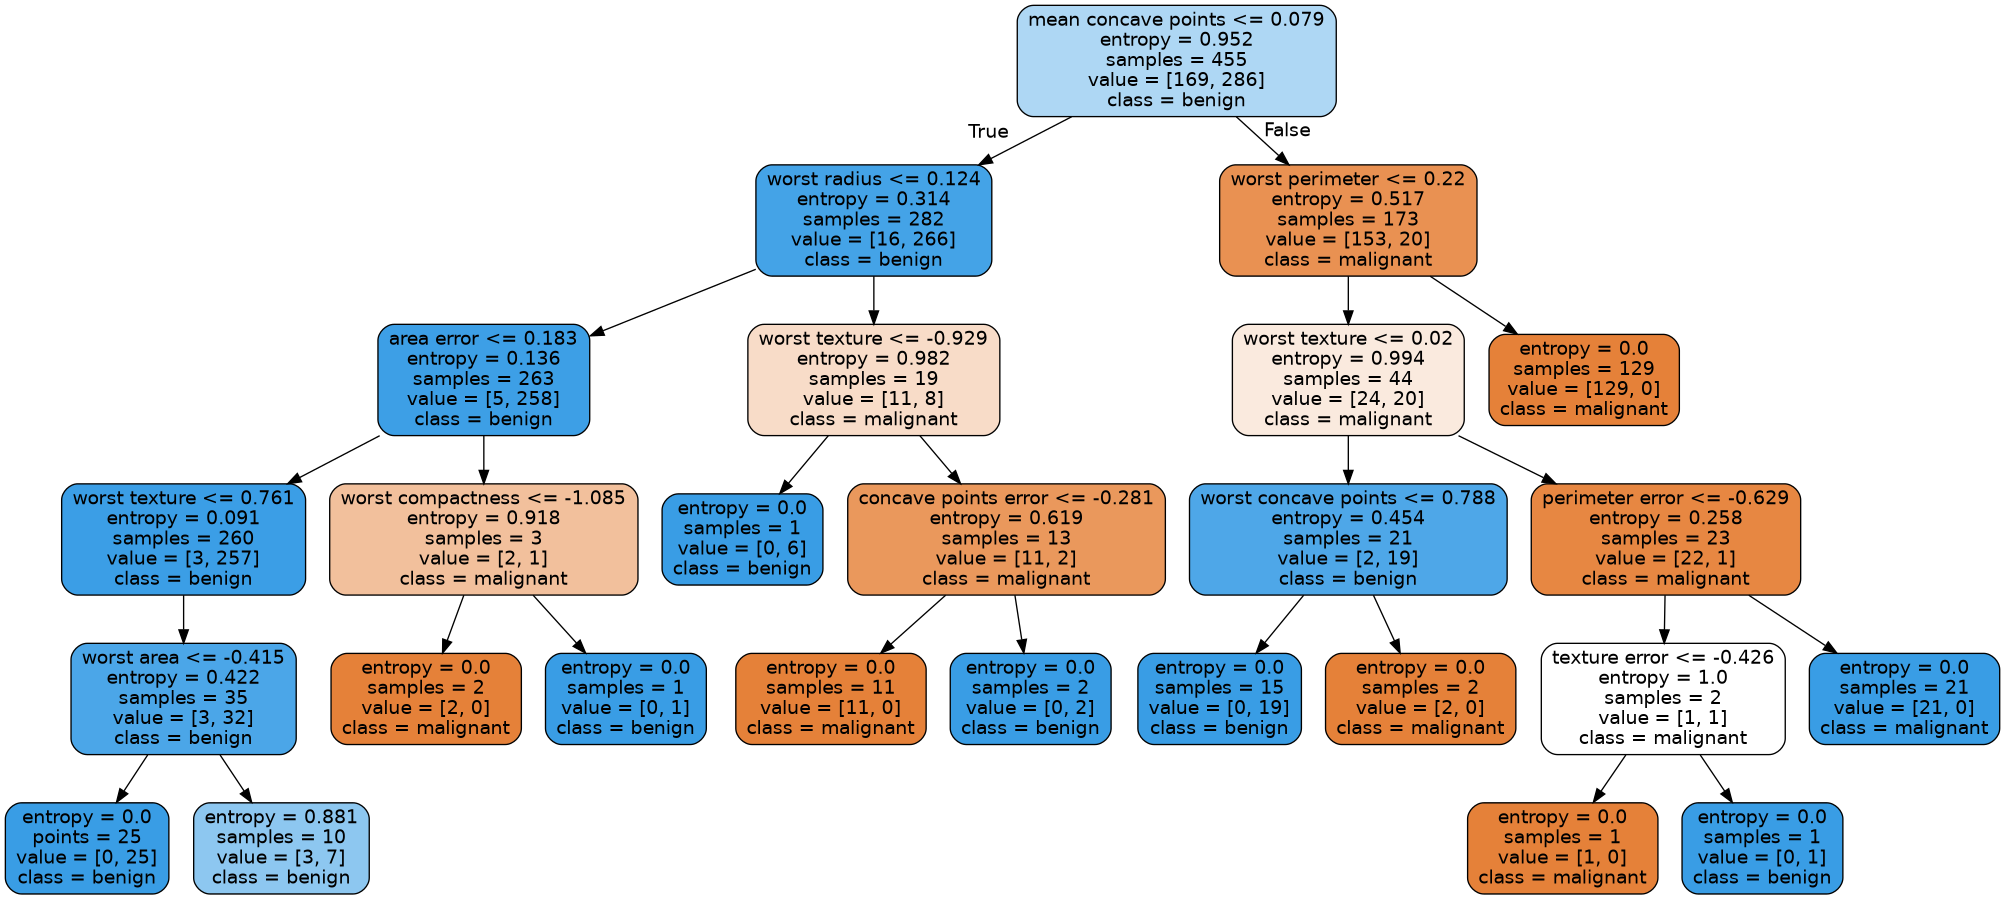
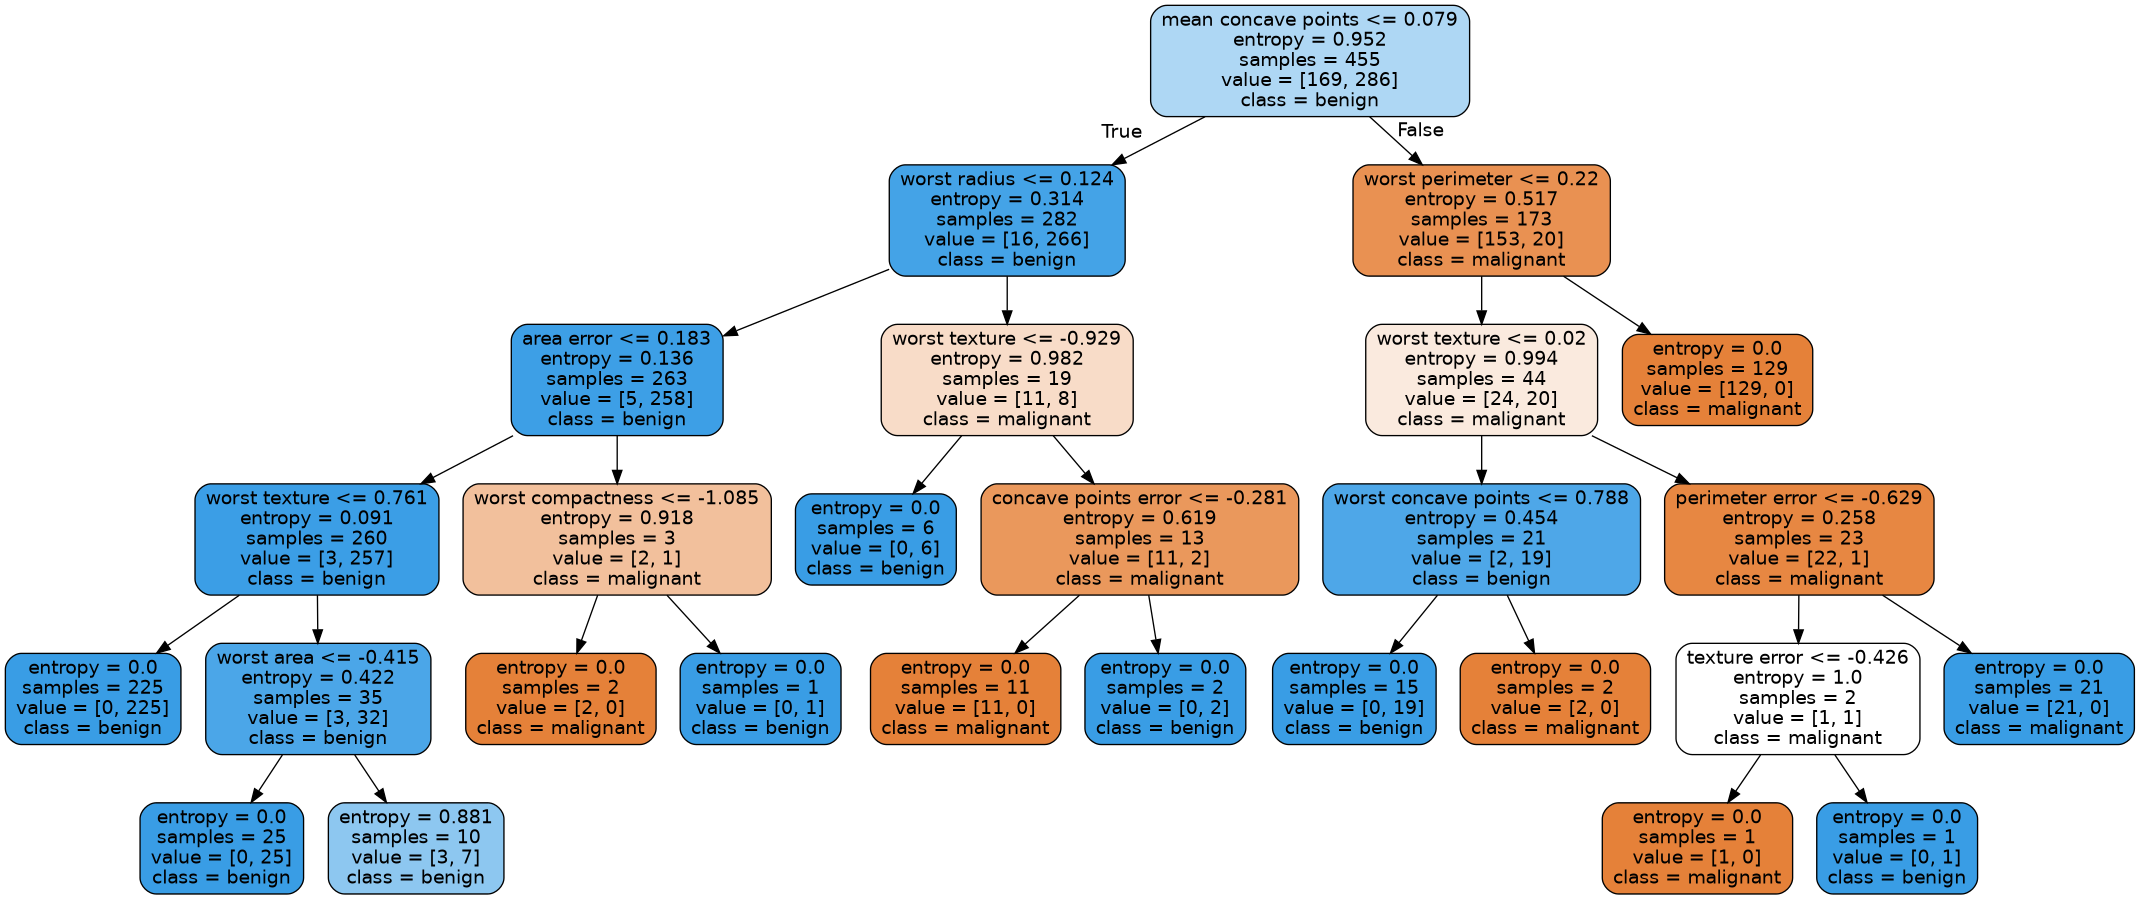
(743, 539) -> (876, 539)
none -> (93, 699)
(87, 848) -> (222, 848)
